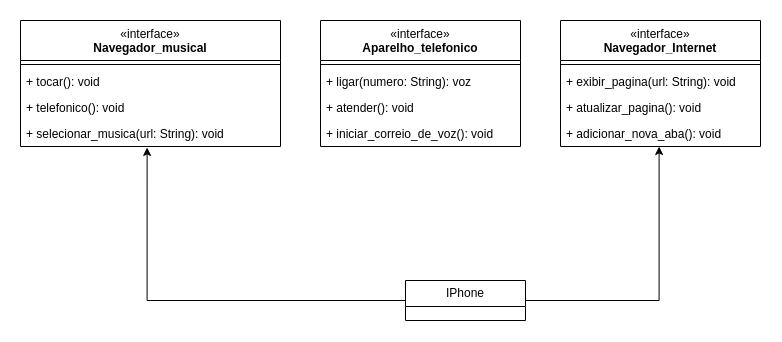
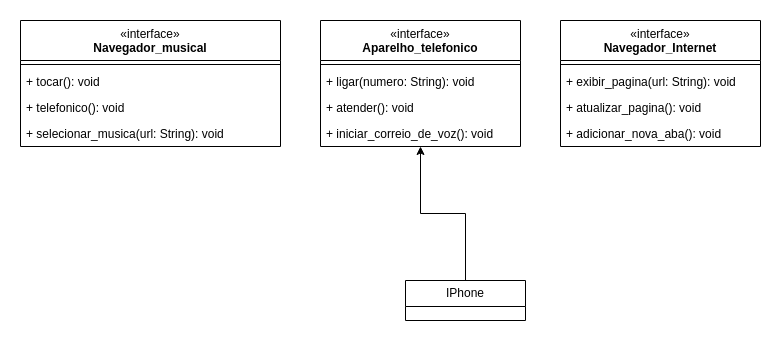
(408, 83) -> (410, 83)
none -> (446, 214)
(659, 293) -> none
(202, 301) -> none
